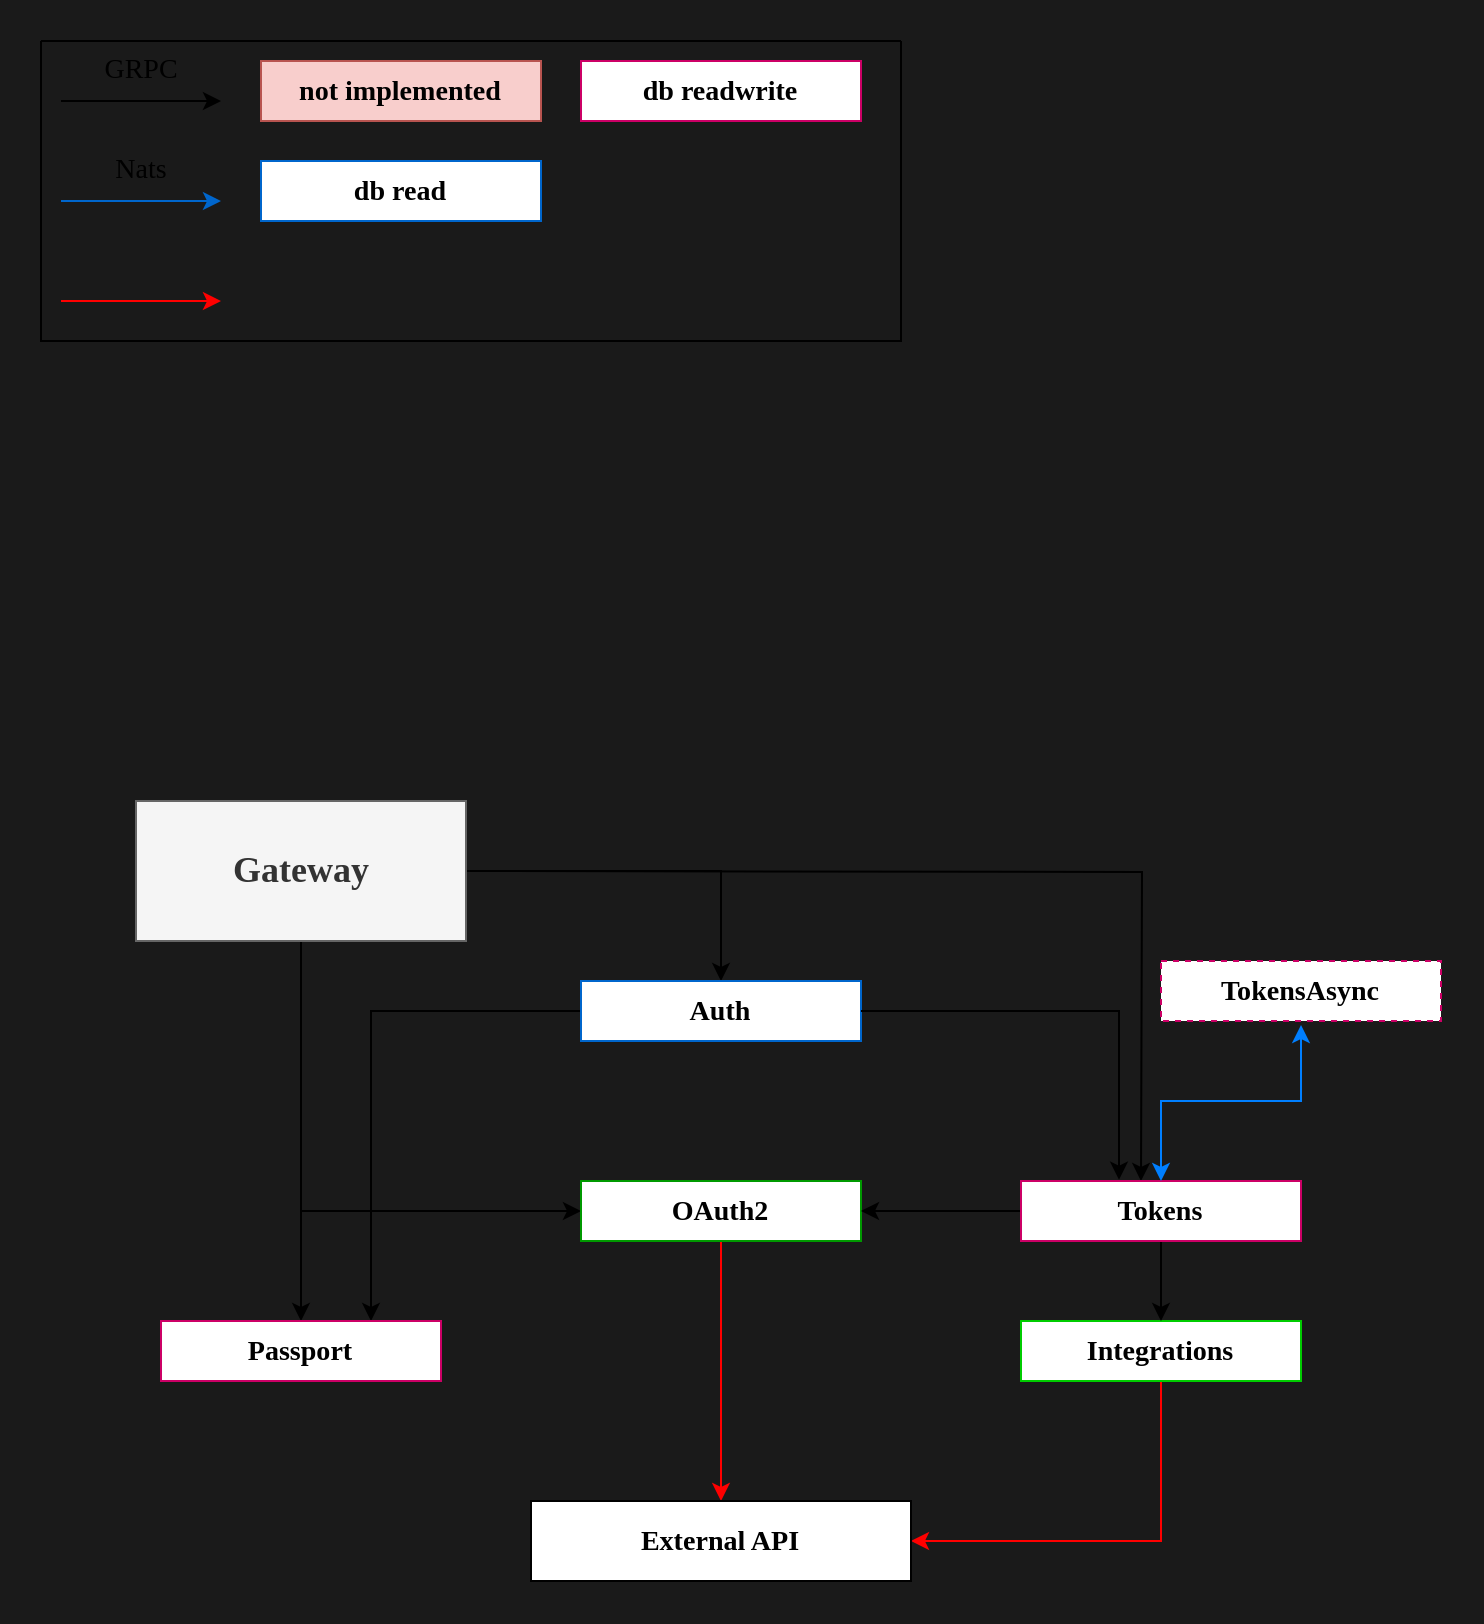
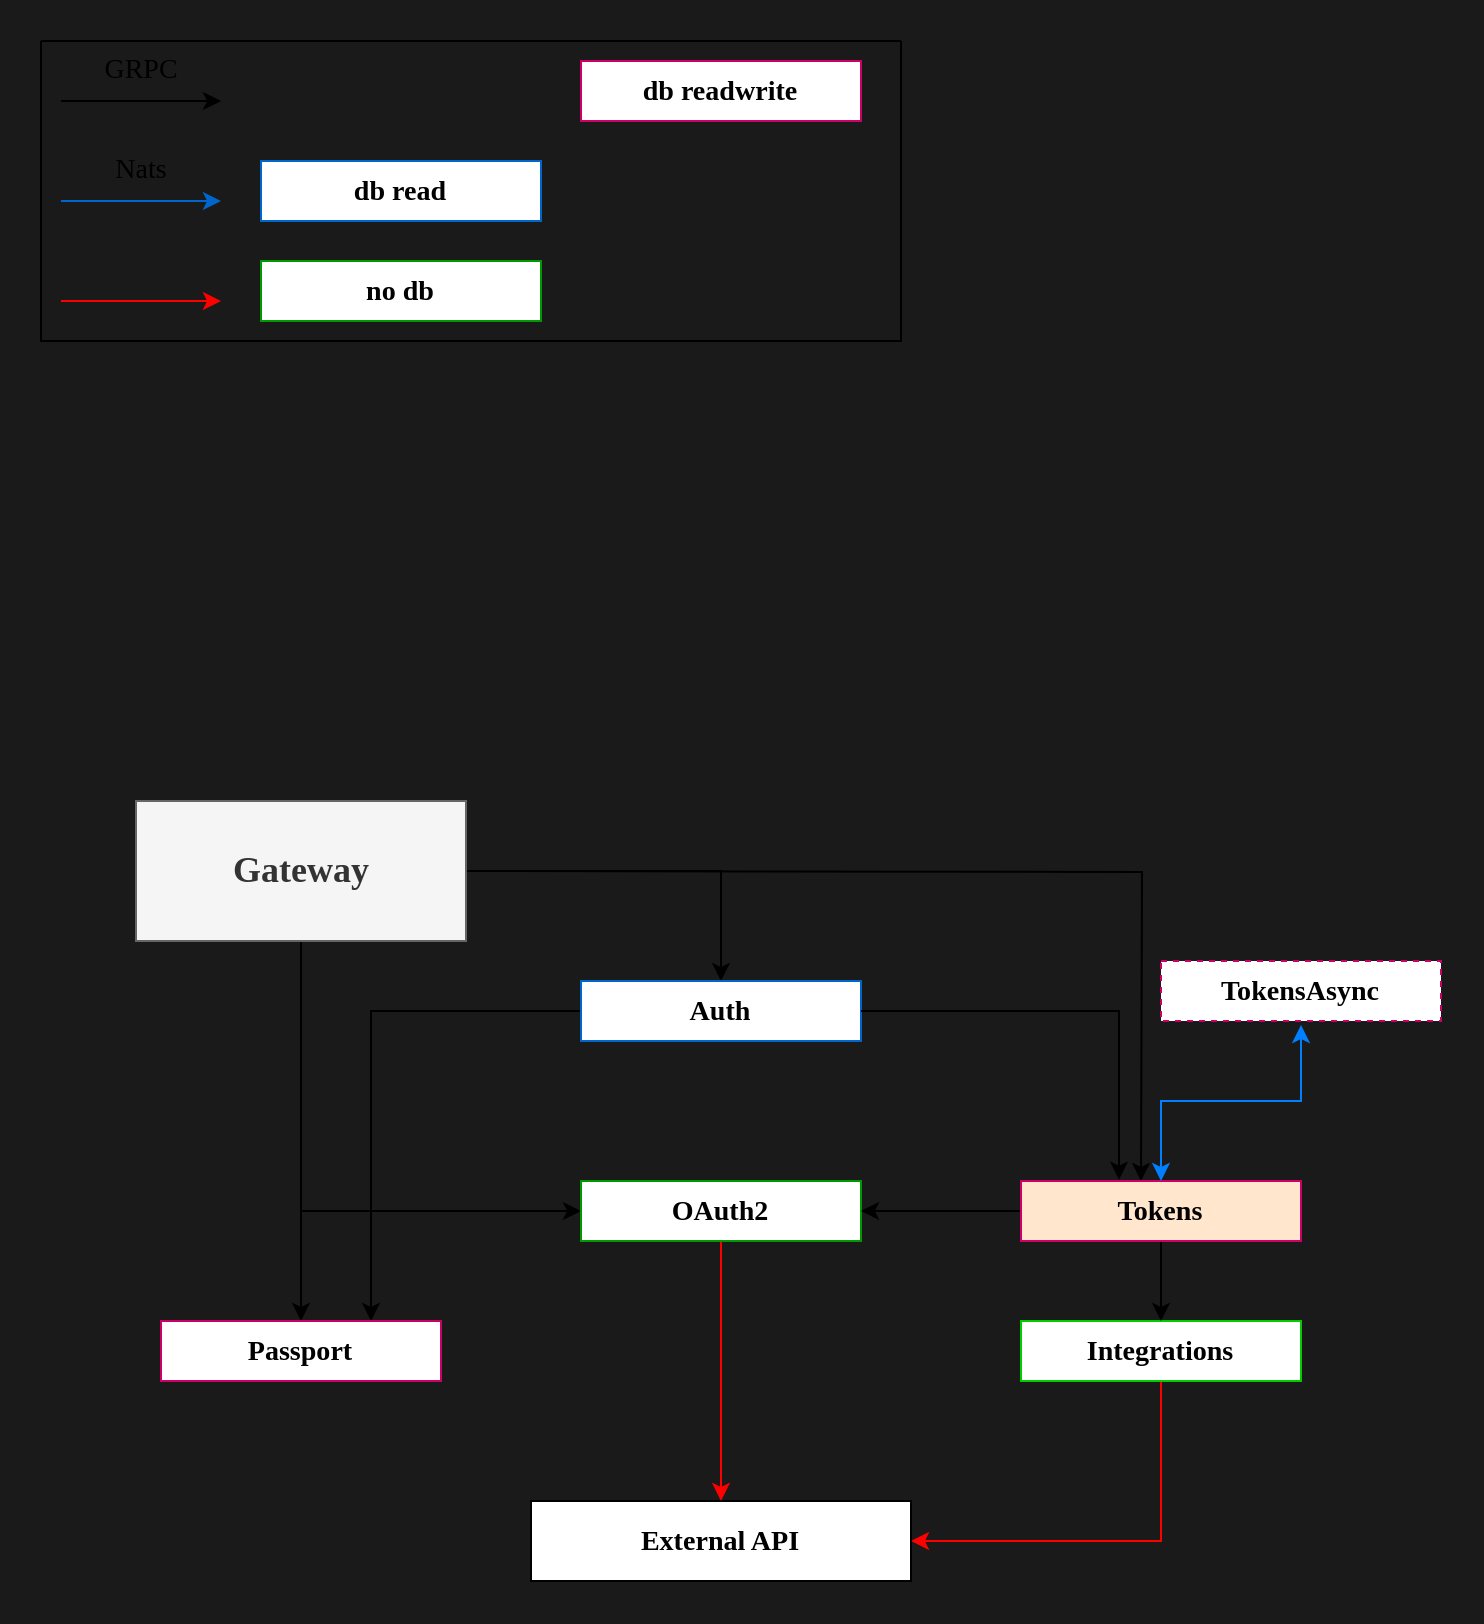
(401, 91) -> none
none -> (401, 291)
(1161, 1211) -> (1161, 1211)
